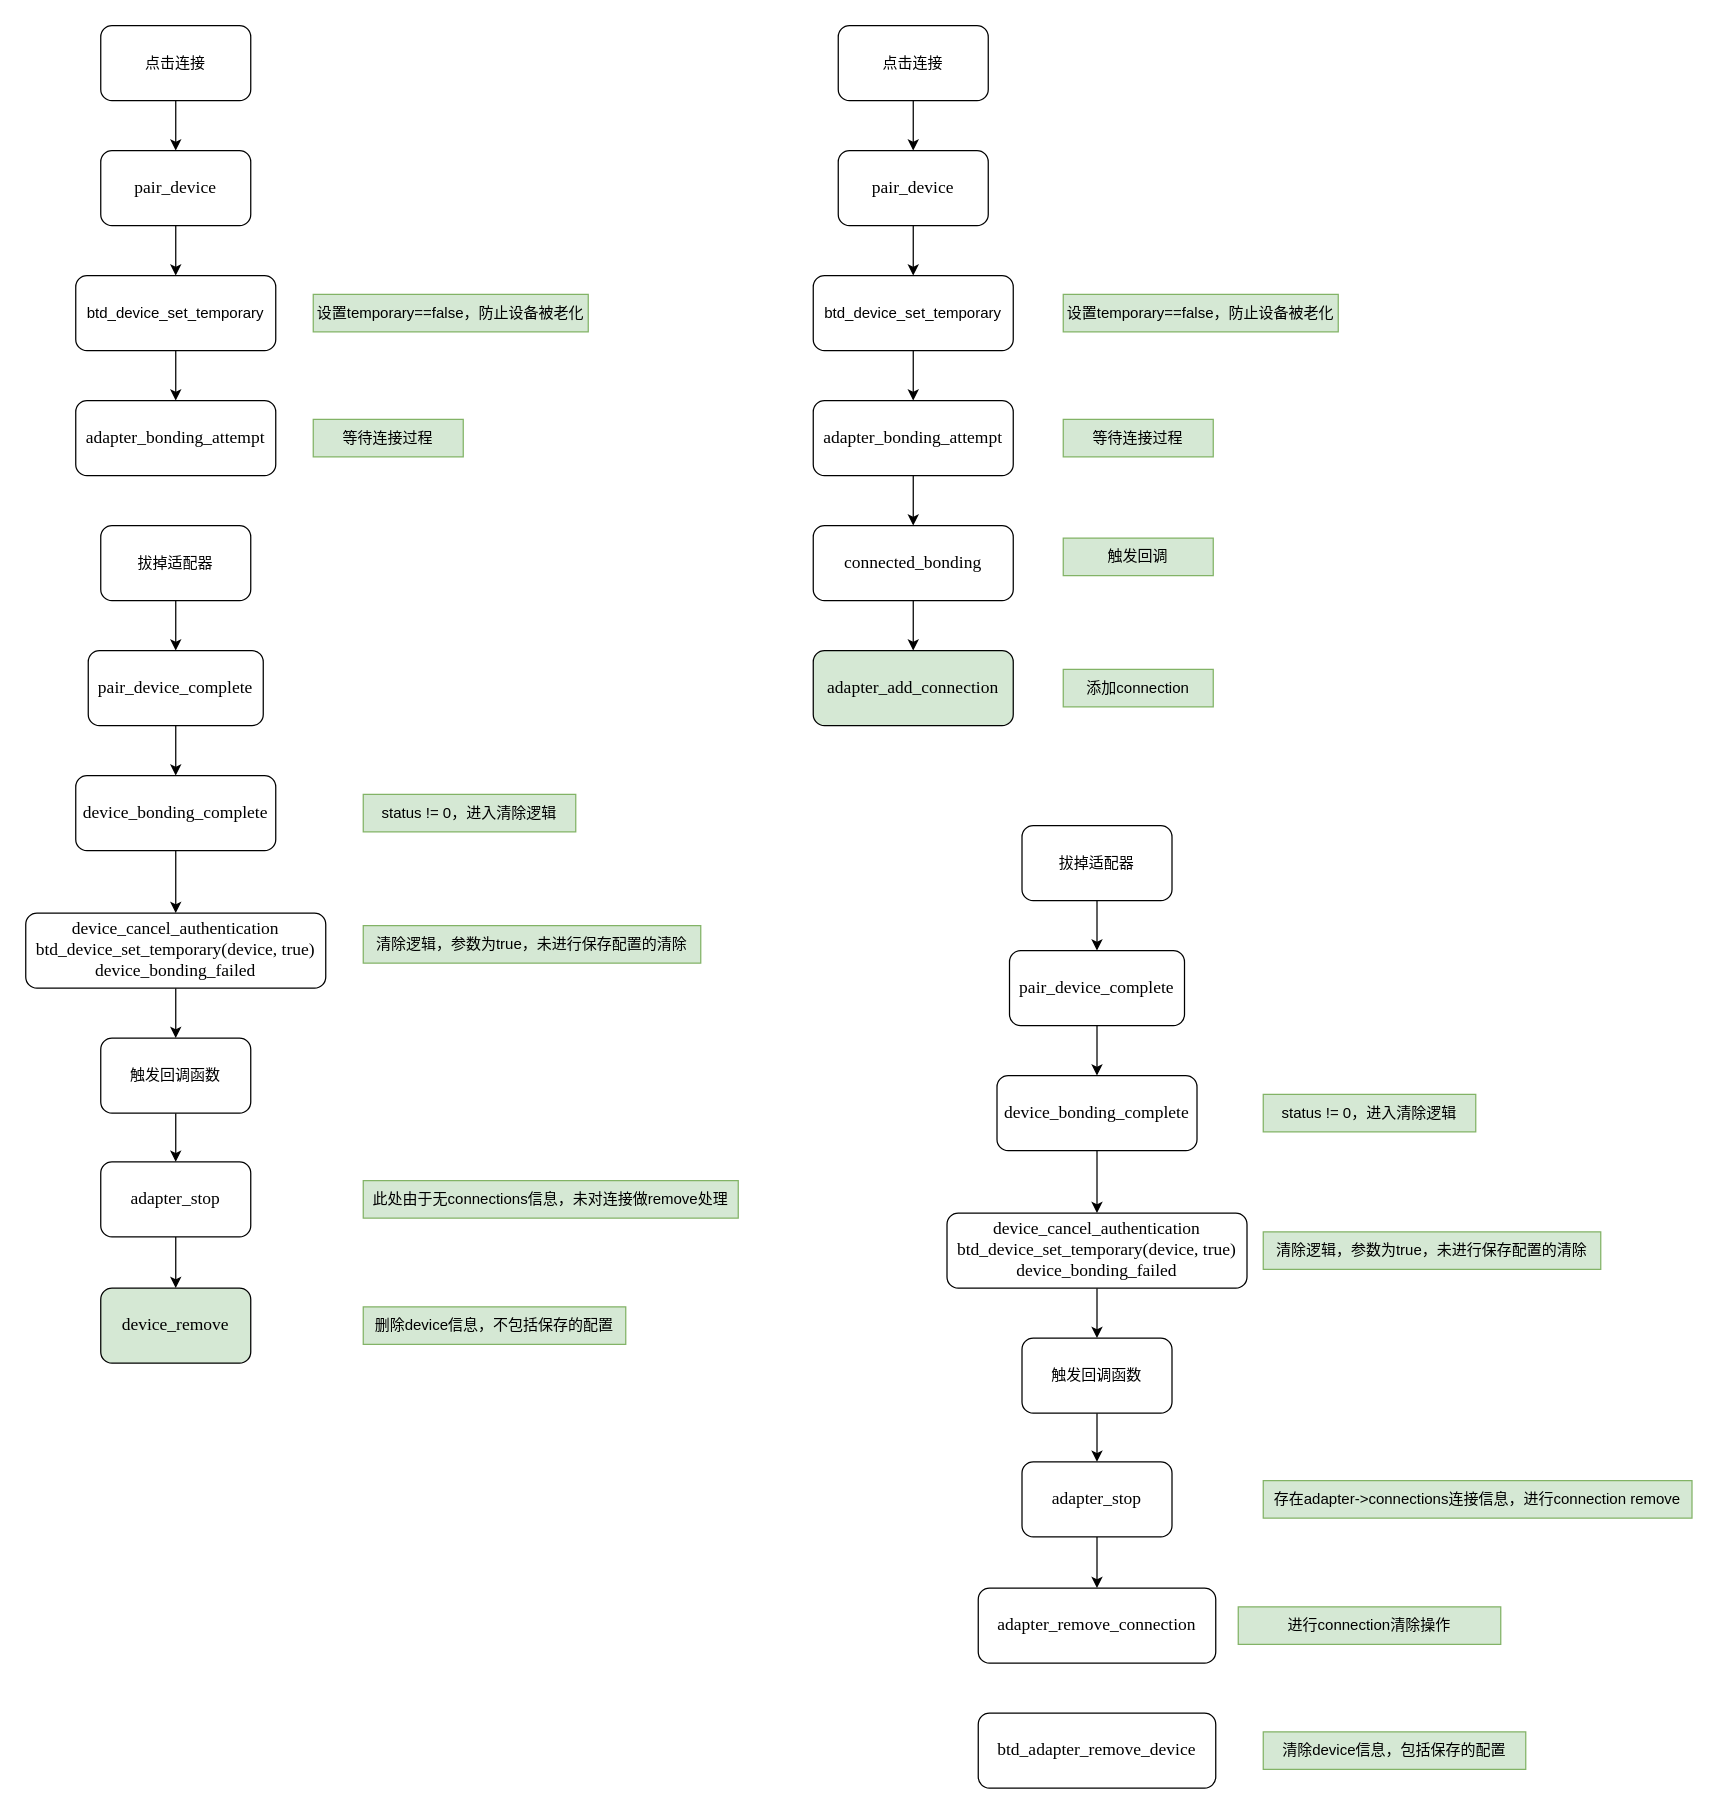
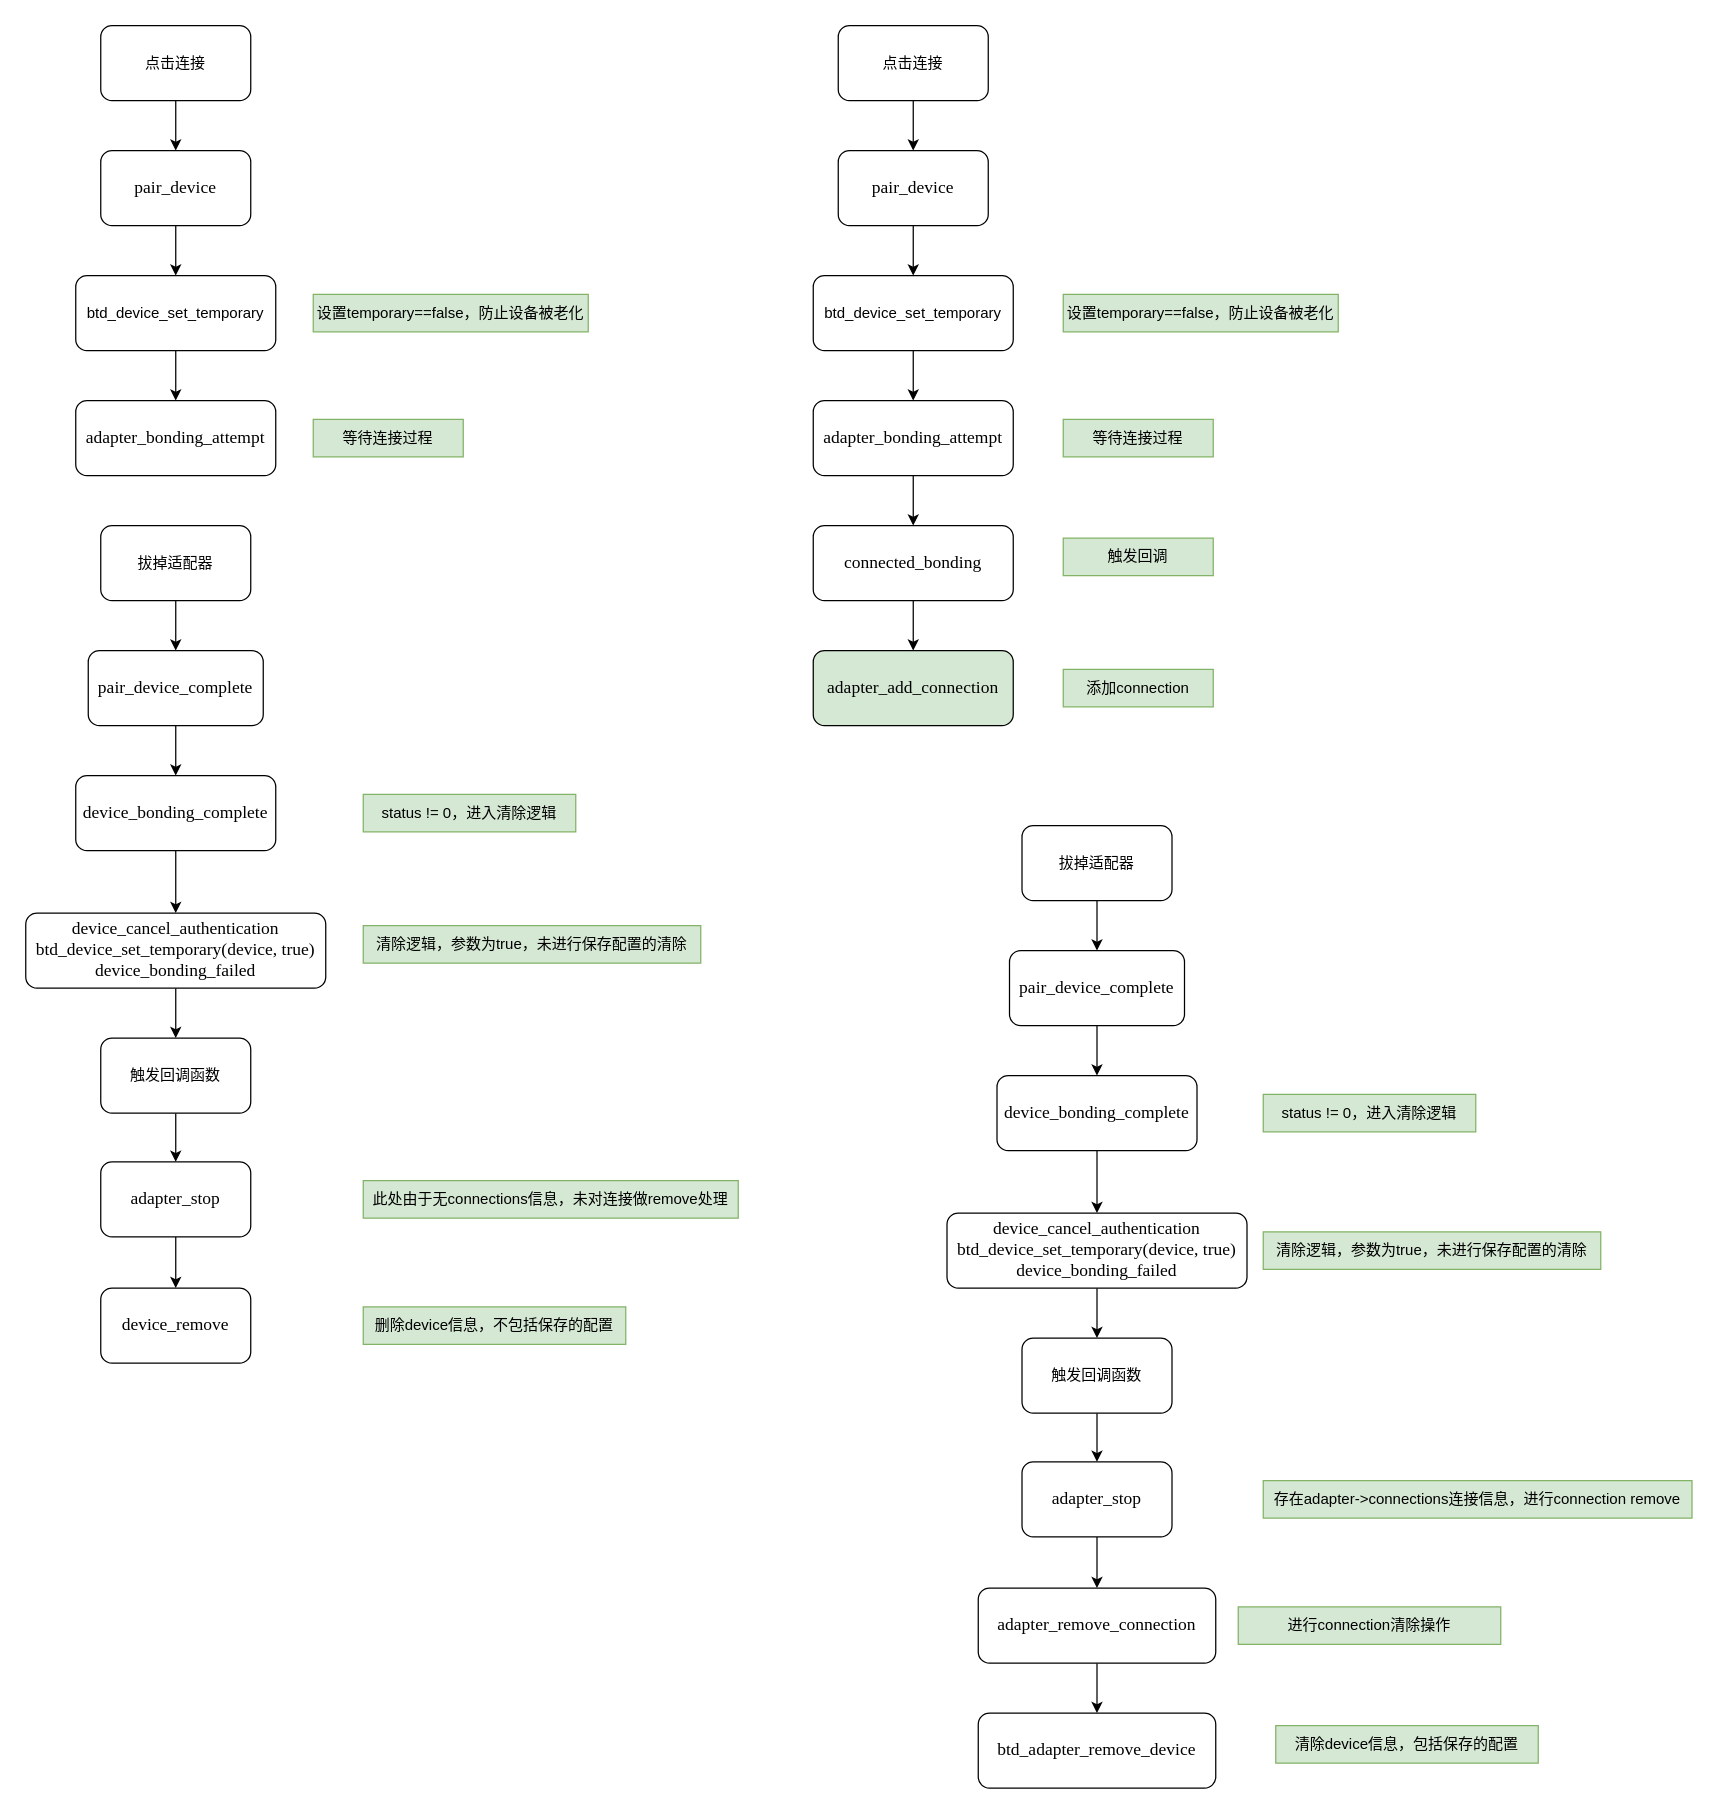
(176, 1326) -> (176, 1326)
none -> (1097, 1684)
(1394, 1751) -> (1407, 1744)
